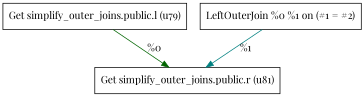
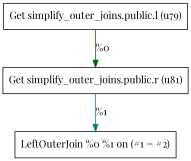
(237, 46) -> (96, 109)
